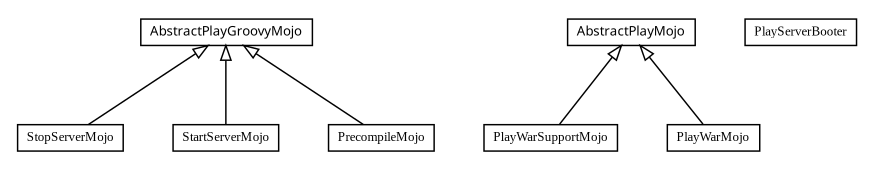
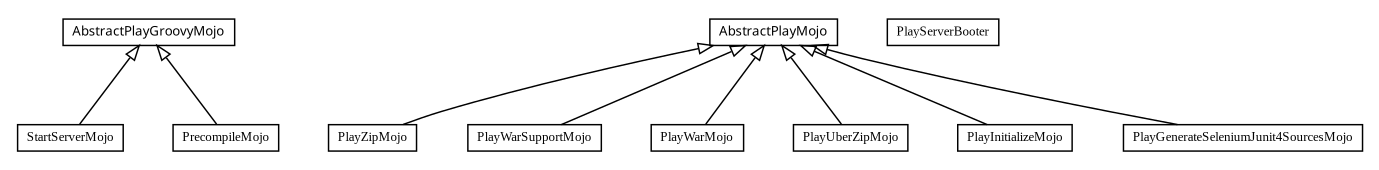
(70, 138) -> none
none -> (373, 138)
none -> (851, 138)
none -> (1015, 138)
none -> (1242, 138)
